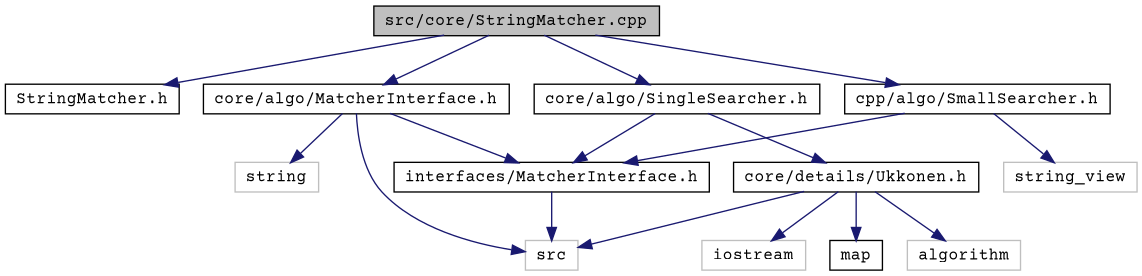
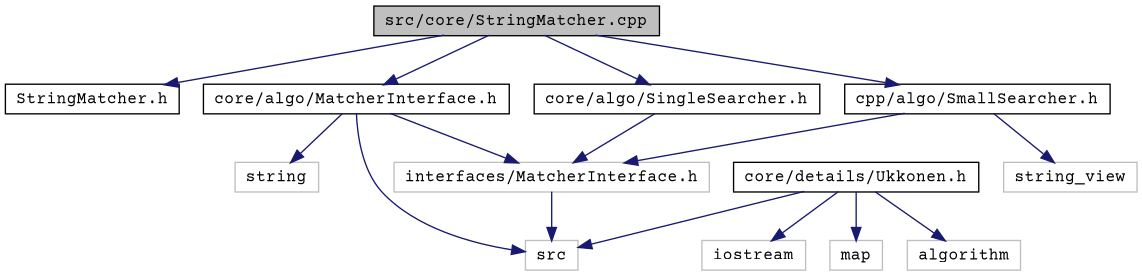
(750, 131) -> none
(552, 177) -> (552, 177)
(856, 255) -> (856, 255)
